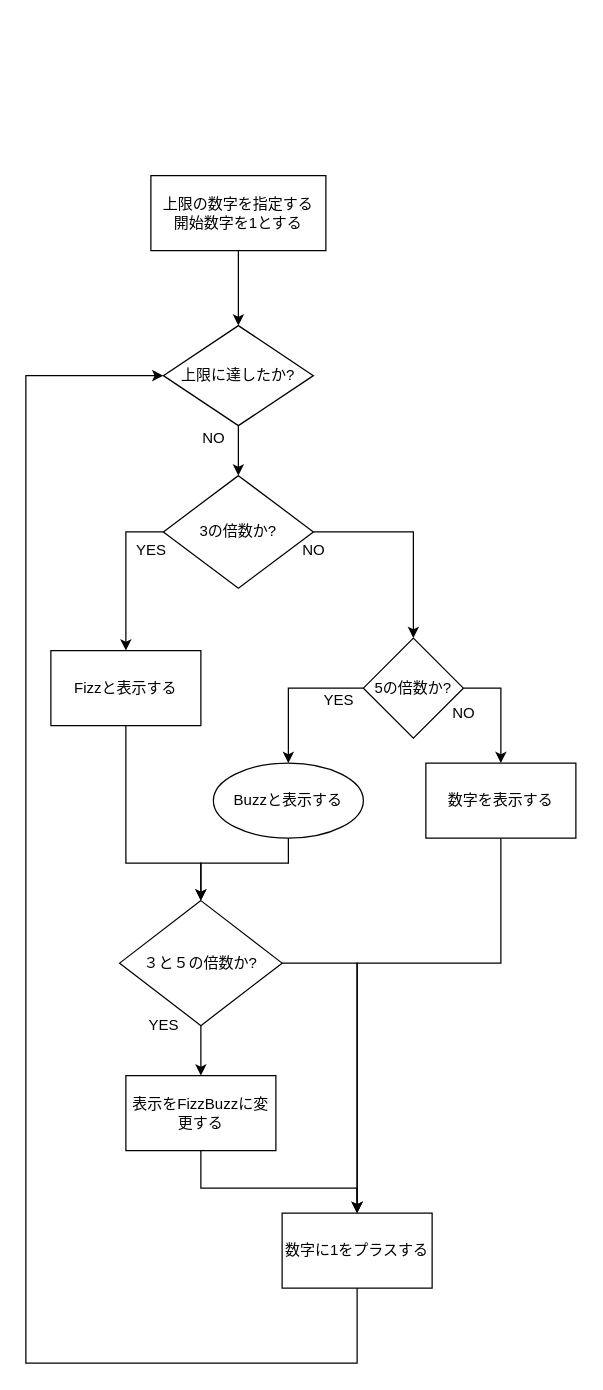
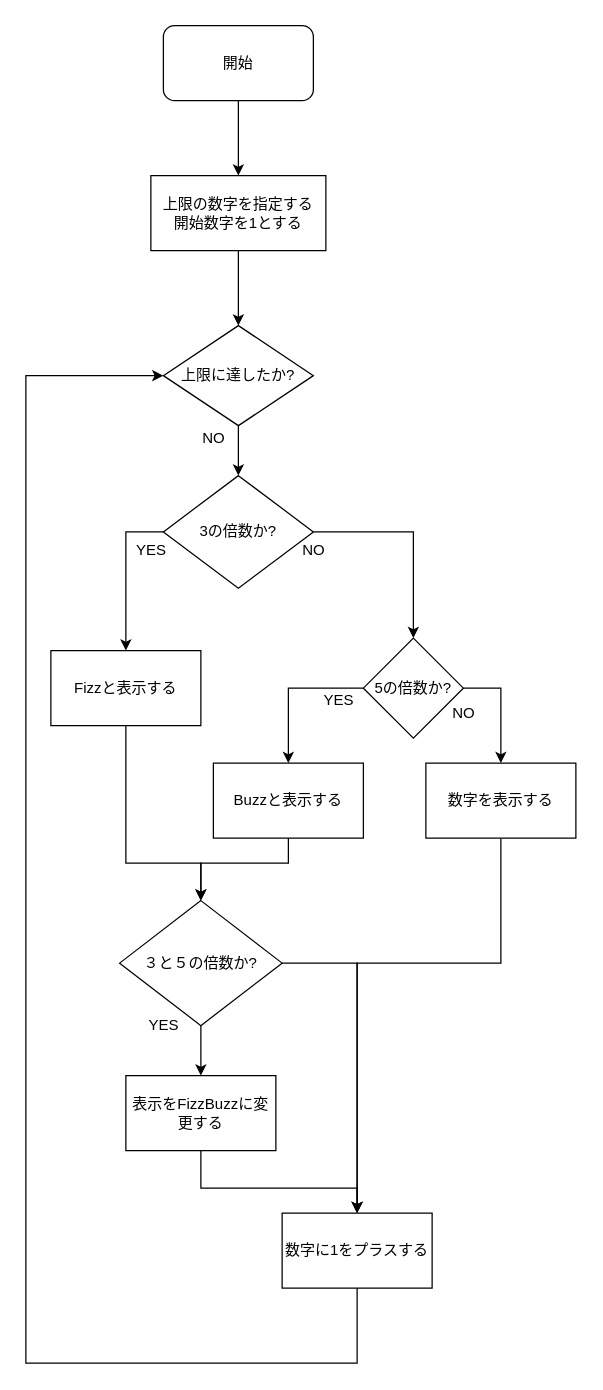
none -> (238, 63)
none -> (238, 134)
(288, 801) -> (288, 801)
